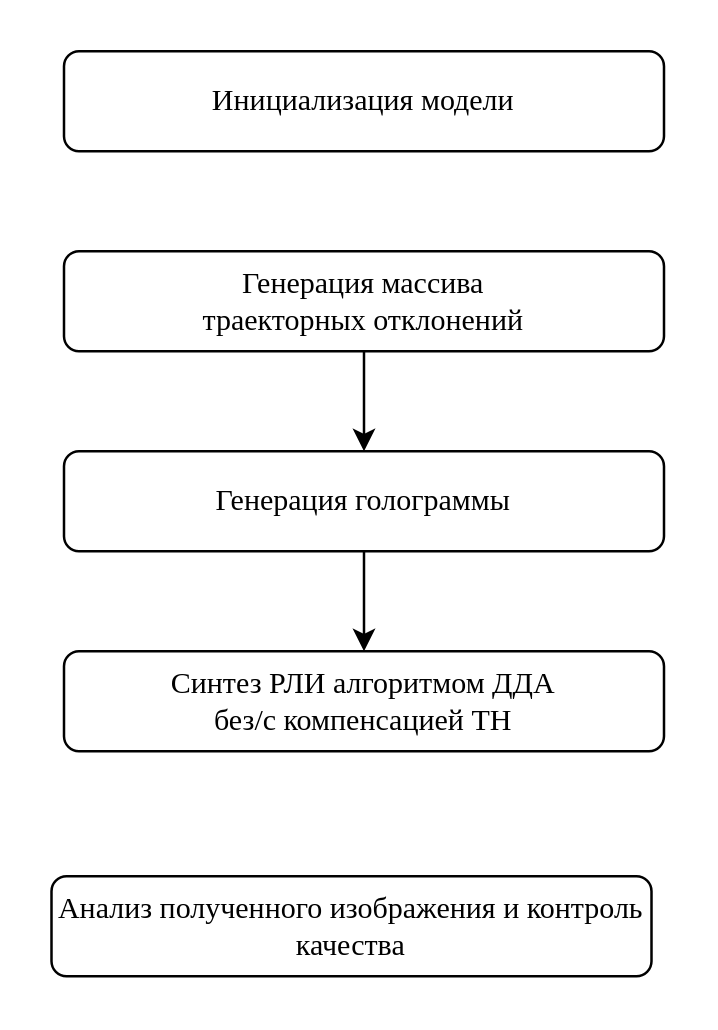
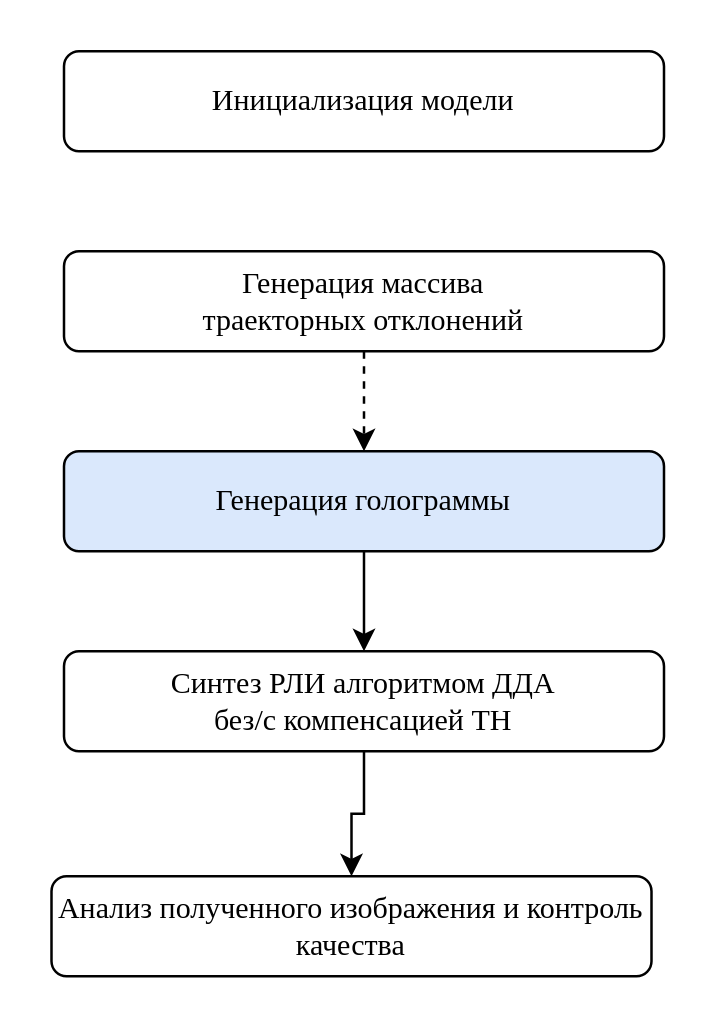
(364, 392) -> (364, 392)
(364, 501) -> (364, 501)
none -> (364, 812)
